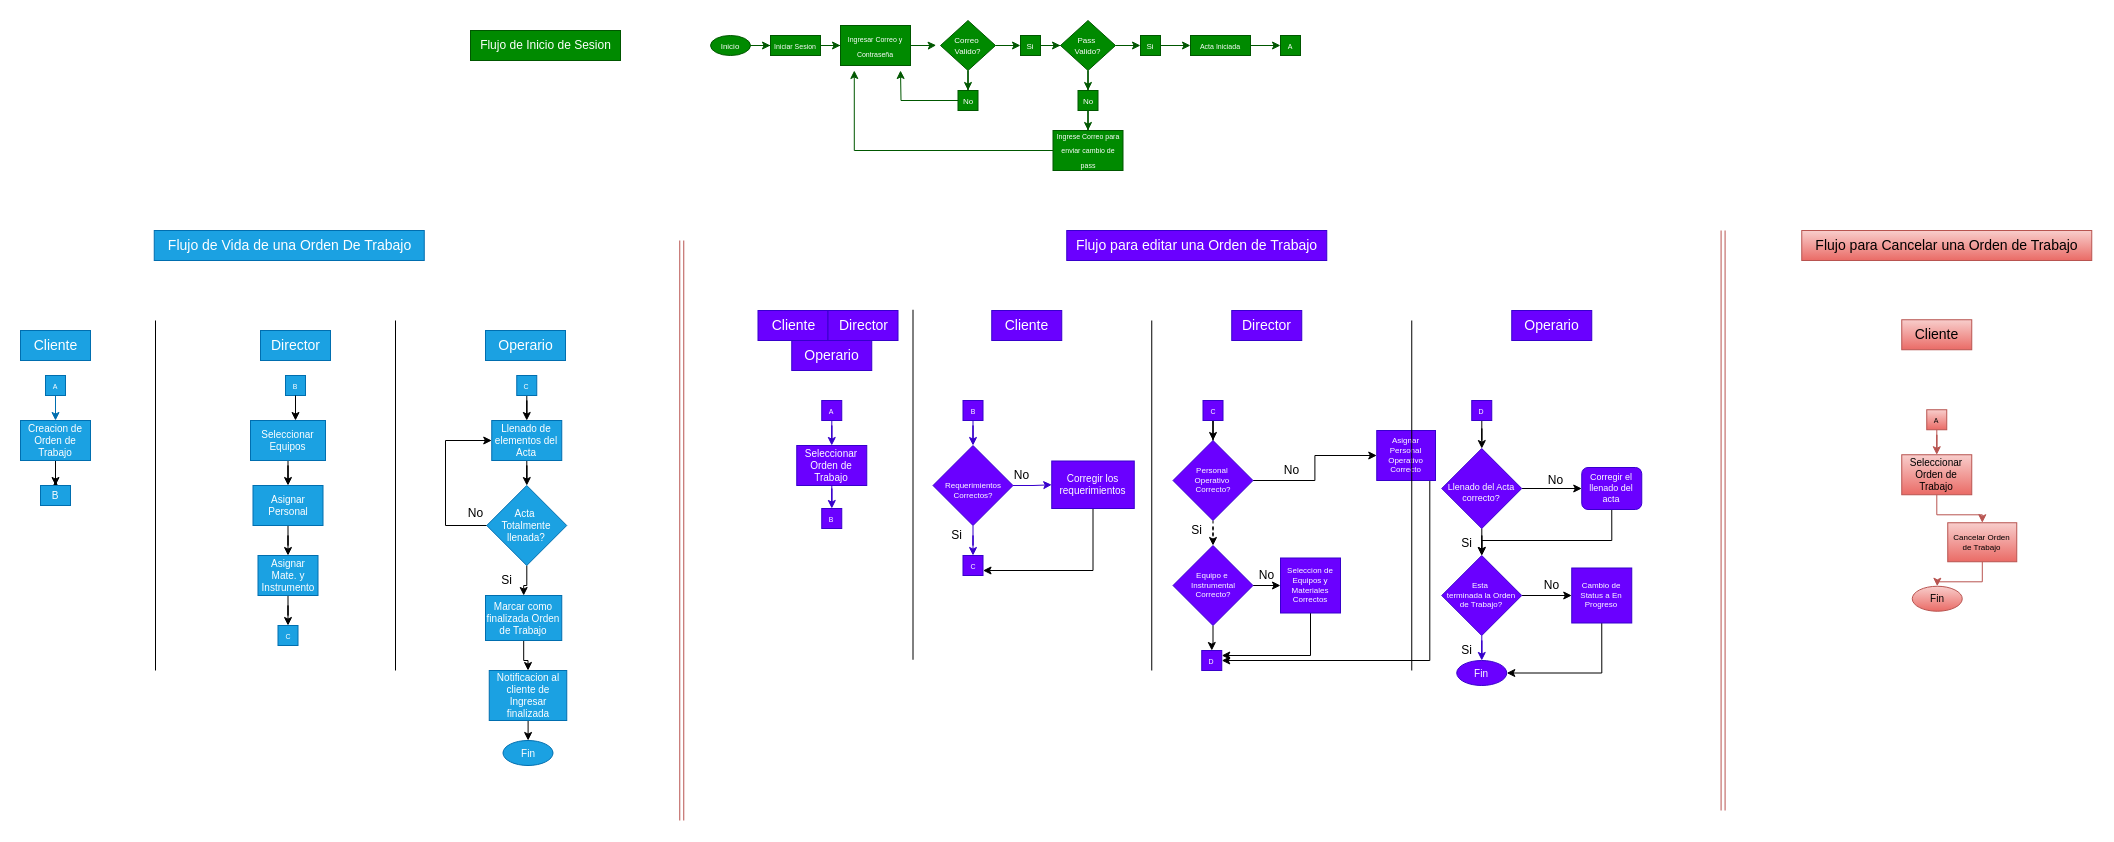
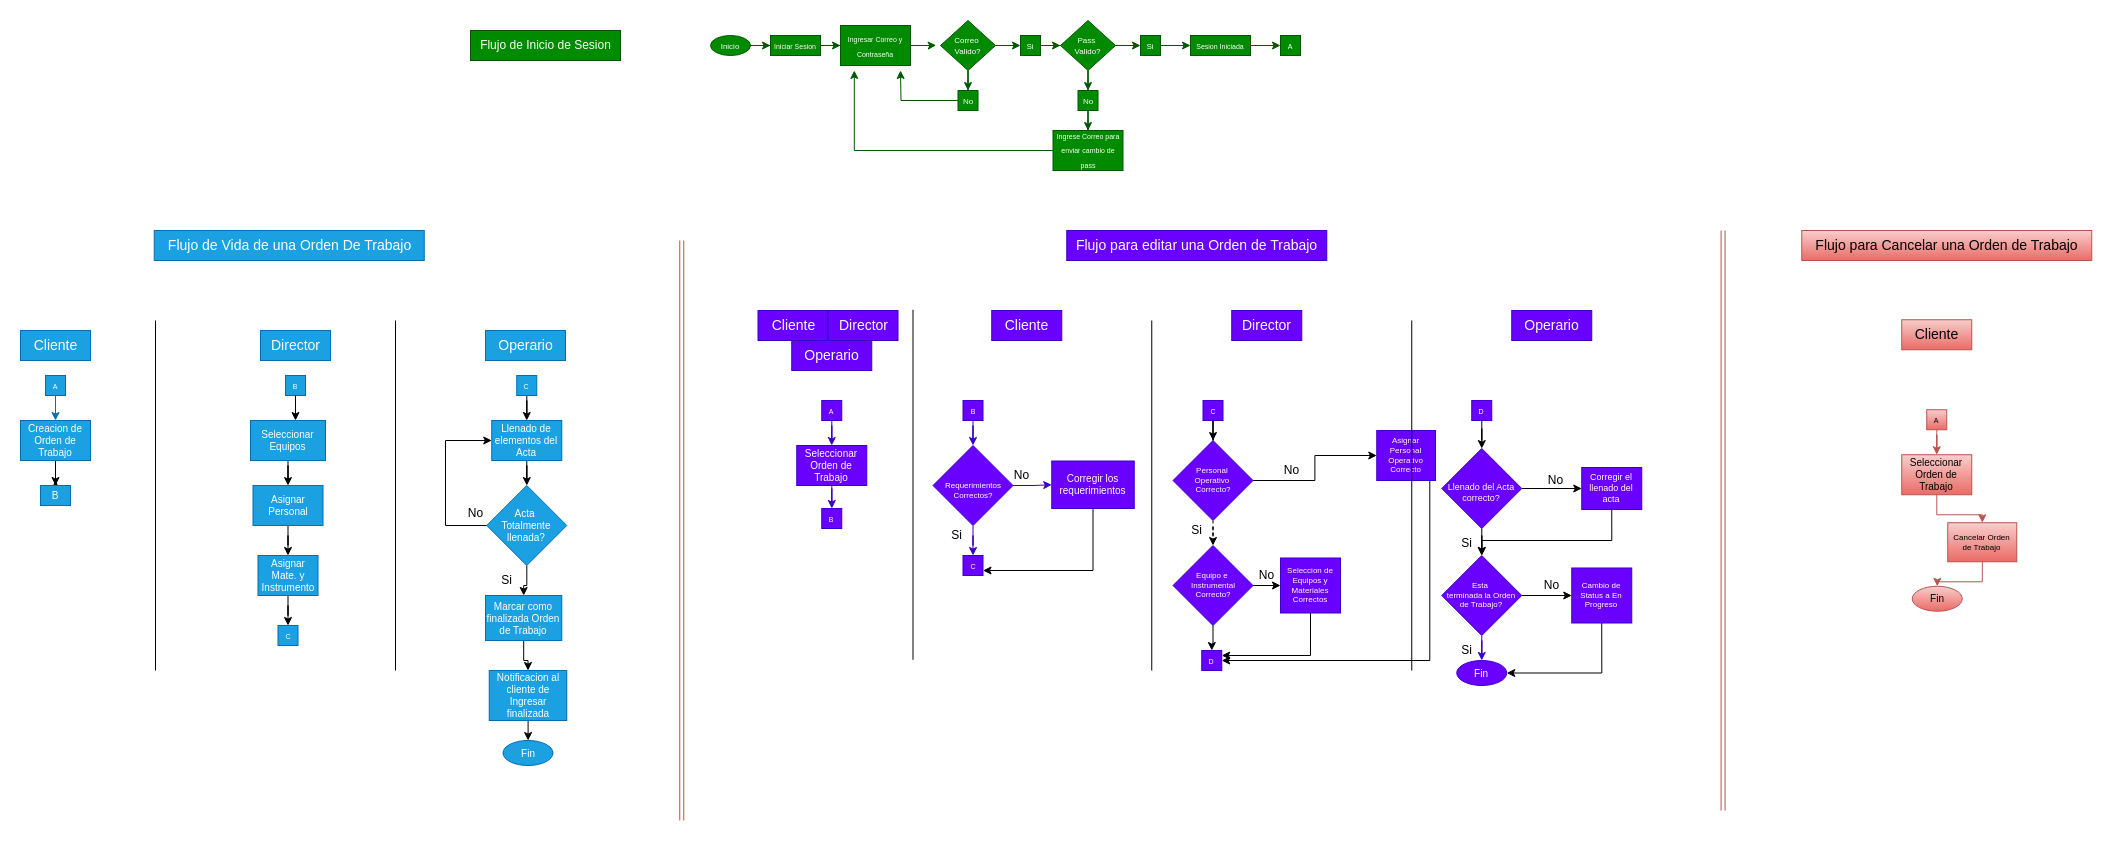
(1221, 46) -> (1221, 46)
(1612, 489) -> (1612, 489)
